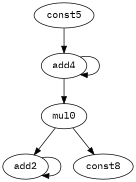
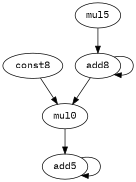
(64, 15) -> (98, 15)
(64, 66) -> (98, 66)
(81, 138) -> (47, 88)
(26, 167) -> (65, 167)
